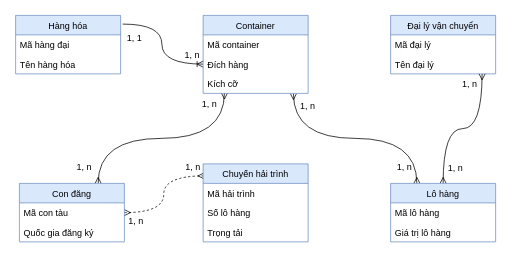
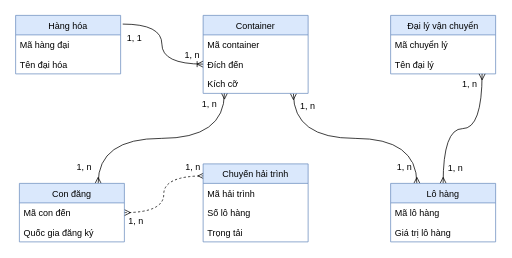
(413, 45) -> (421, 45)
(47, 65) -> (44, 65)
(229, 65) -> (226, 65)
(46, 213) -> (46, 213)
